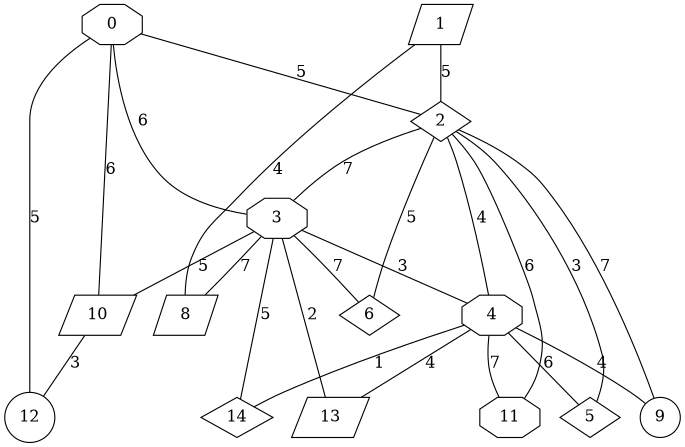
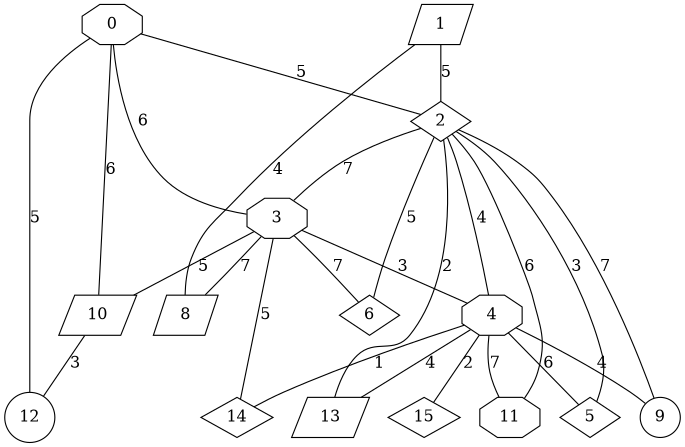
(304, 318) -> (430, 300)
none -> (424, 417)
